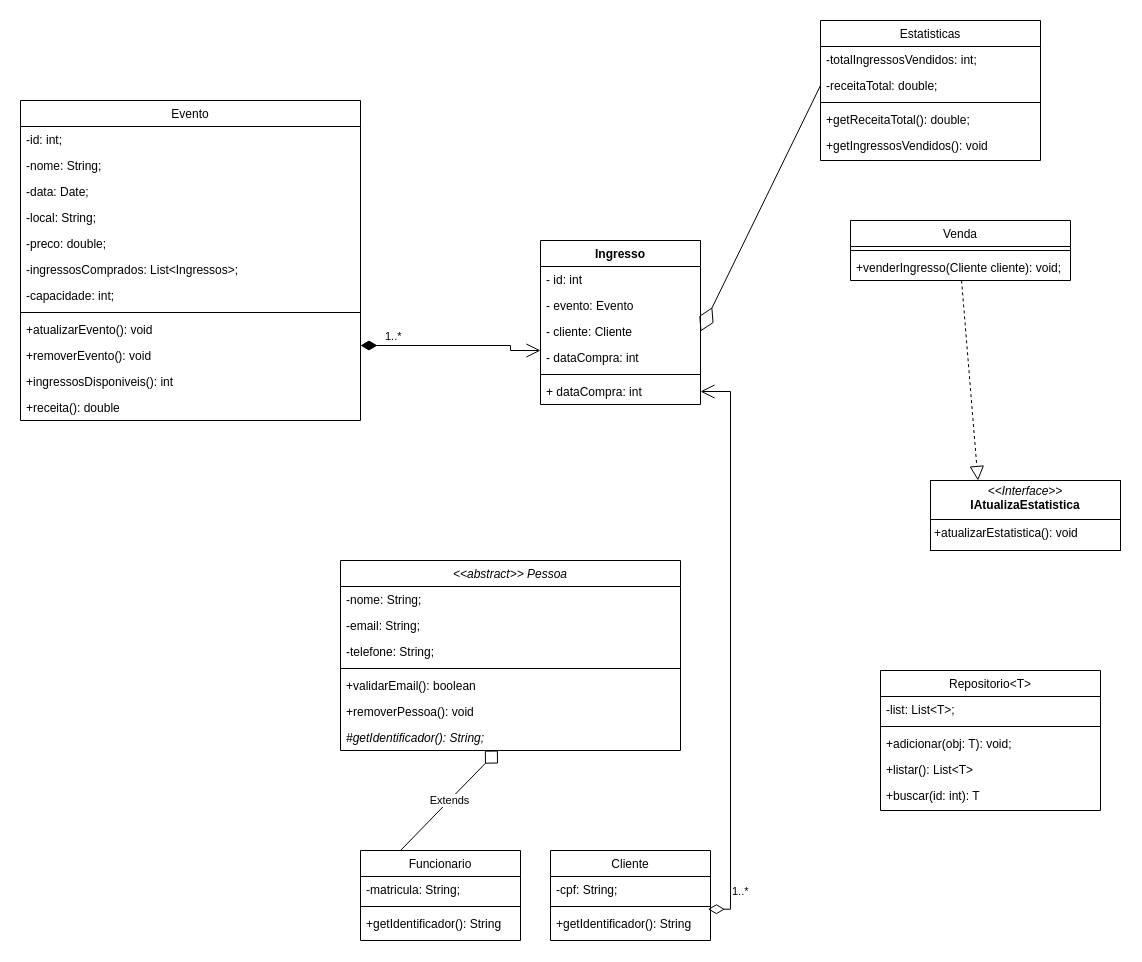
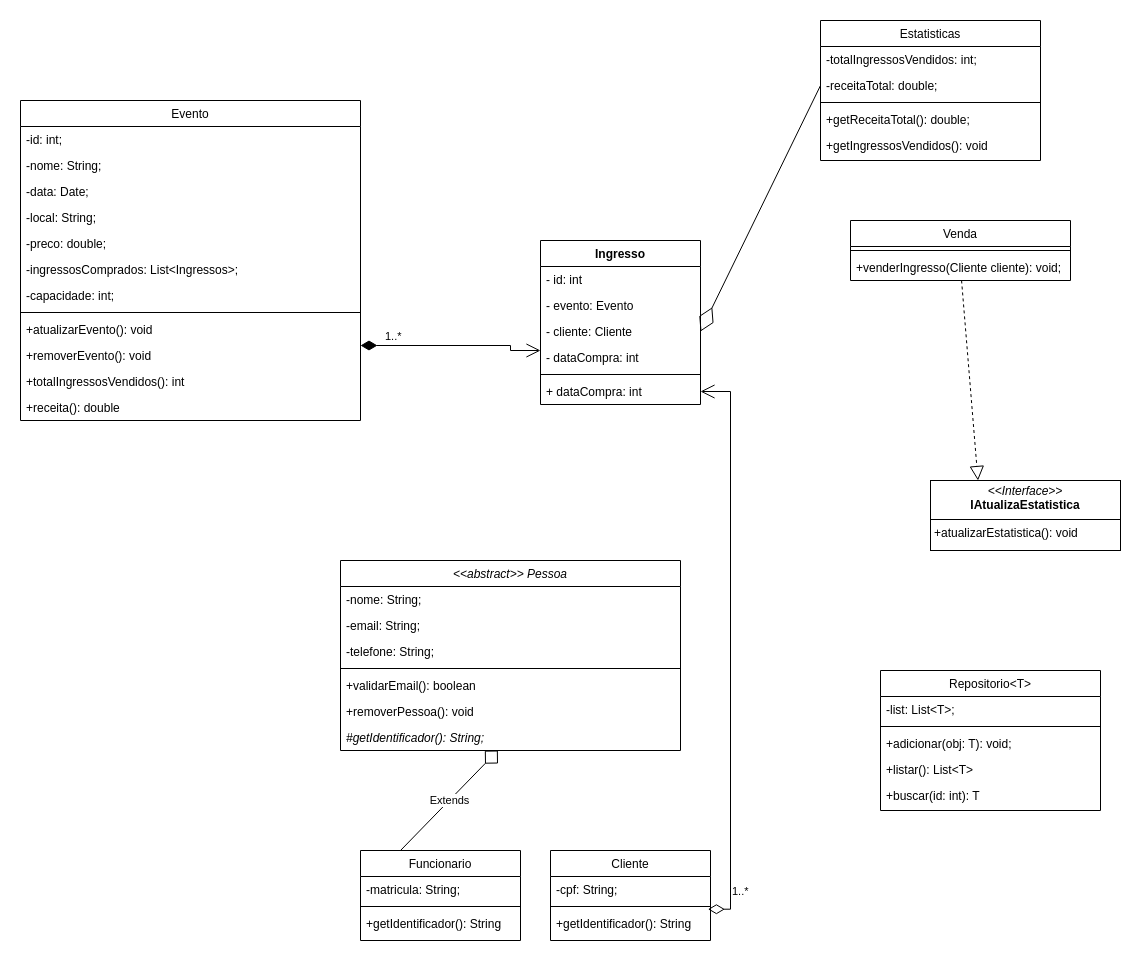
(109, 382) -> (119, 382)
